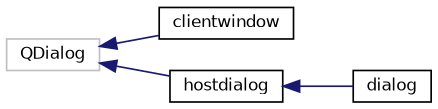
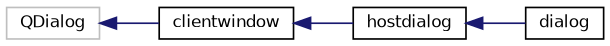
(143, 71) -> (332, 23)
